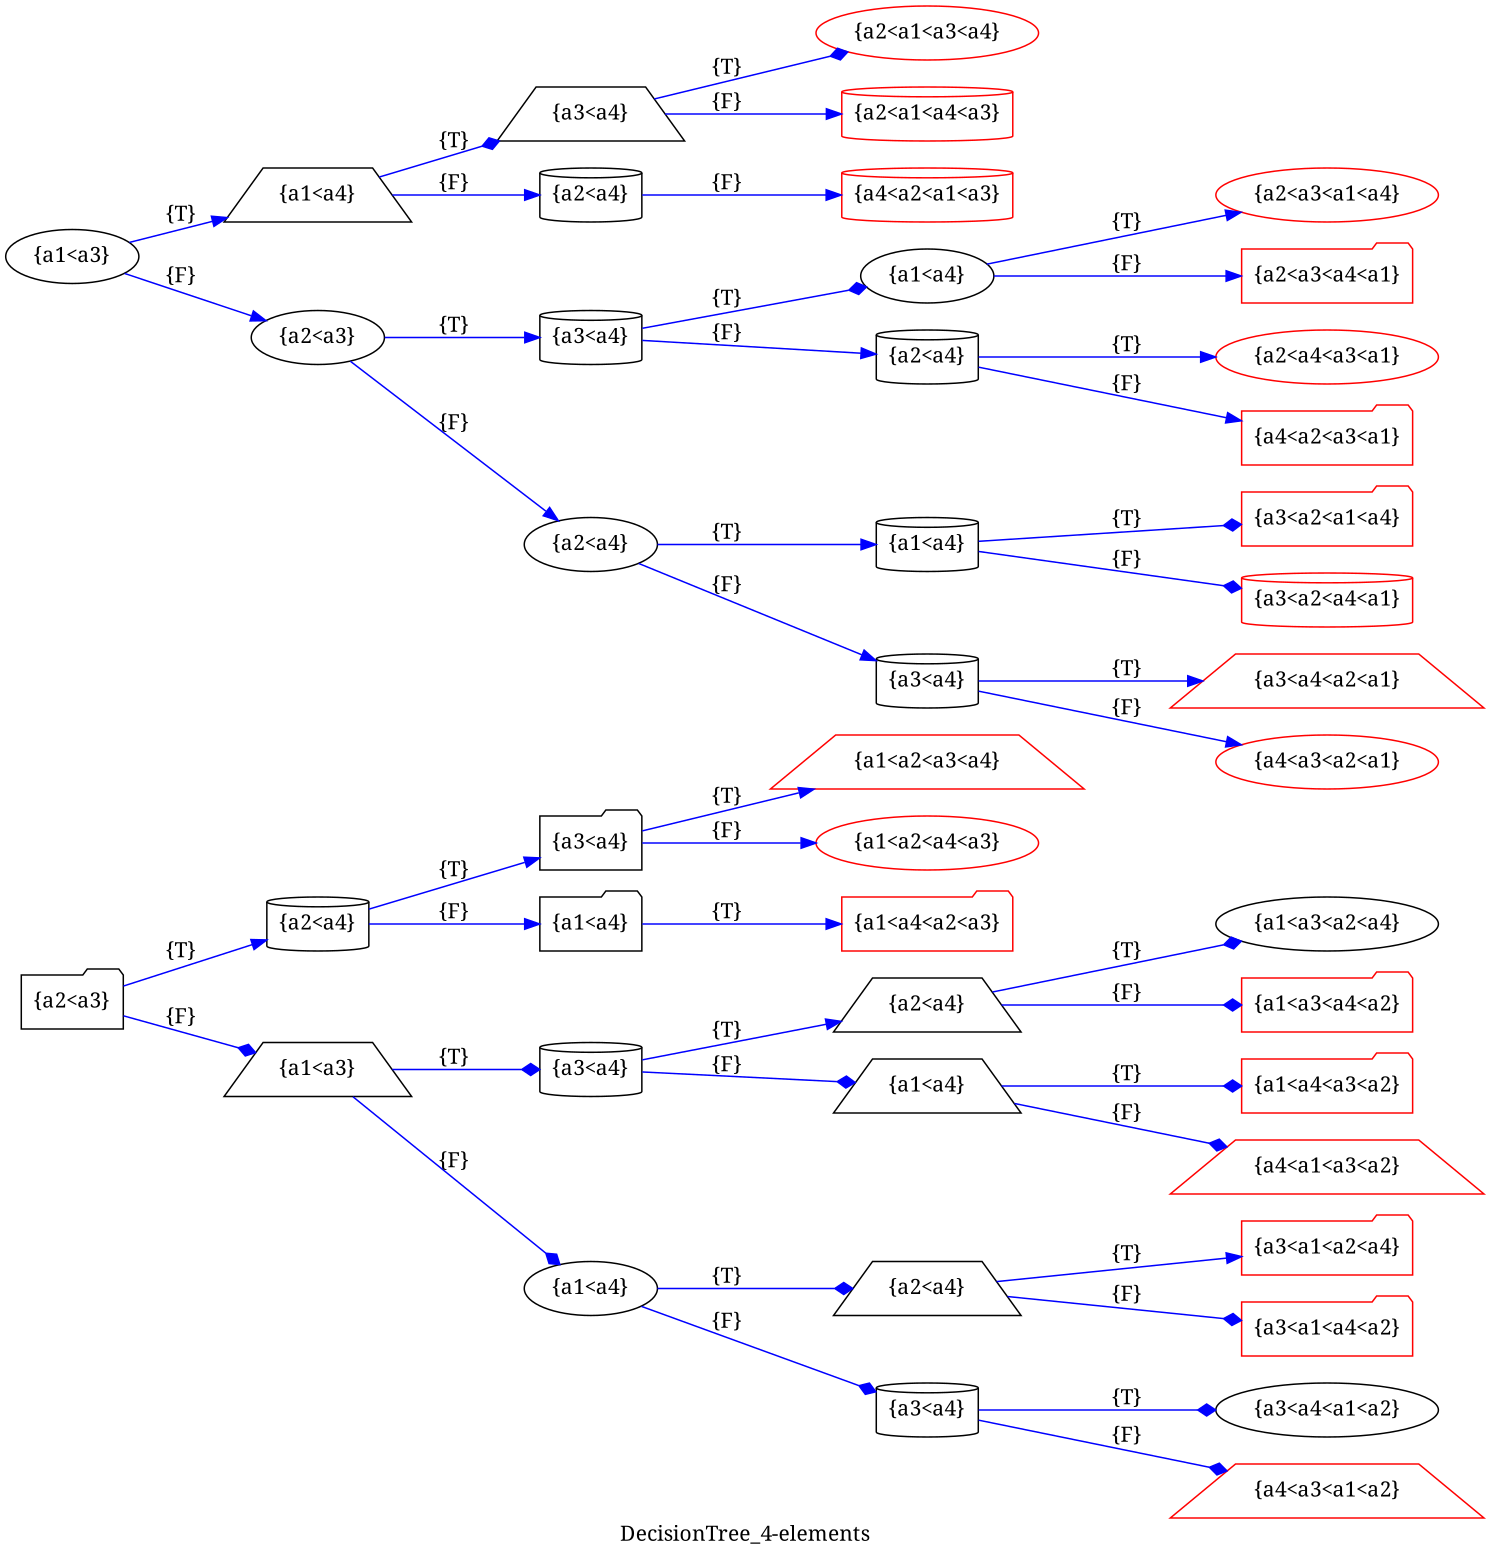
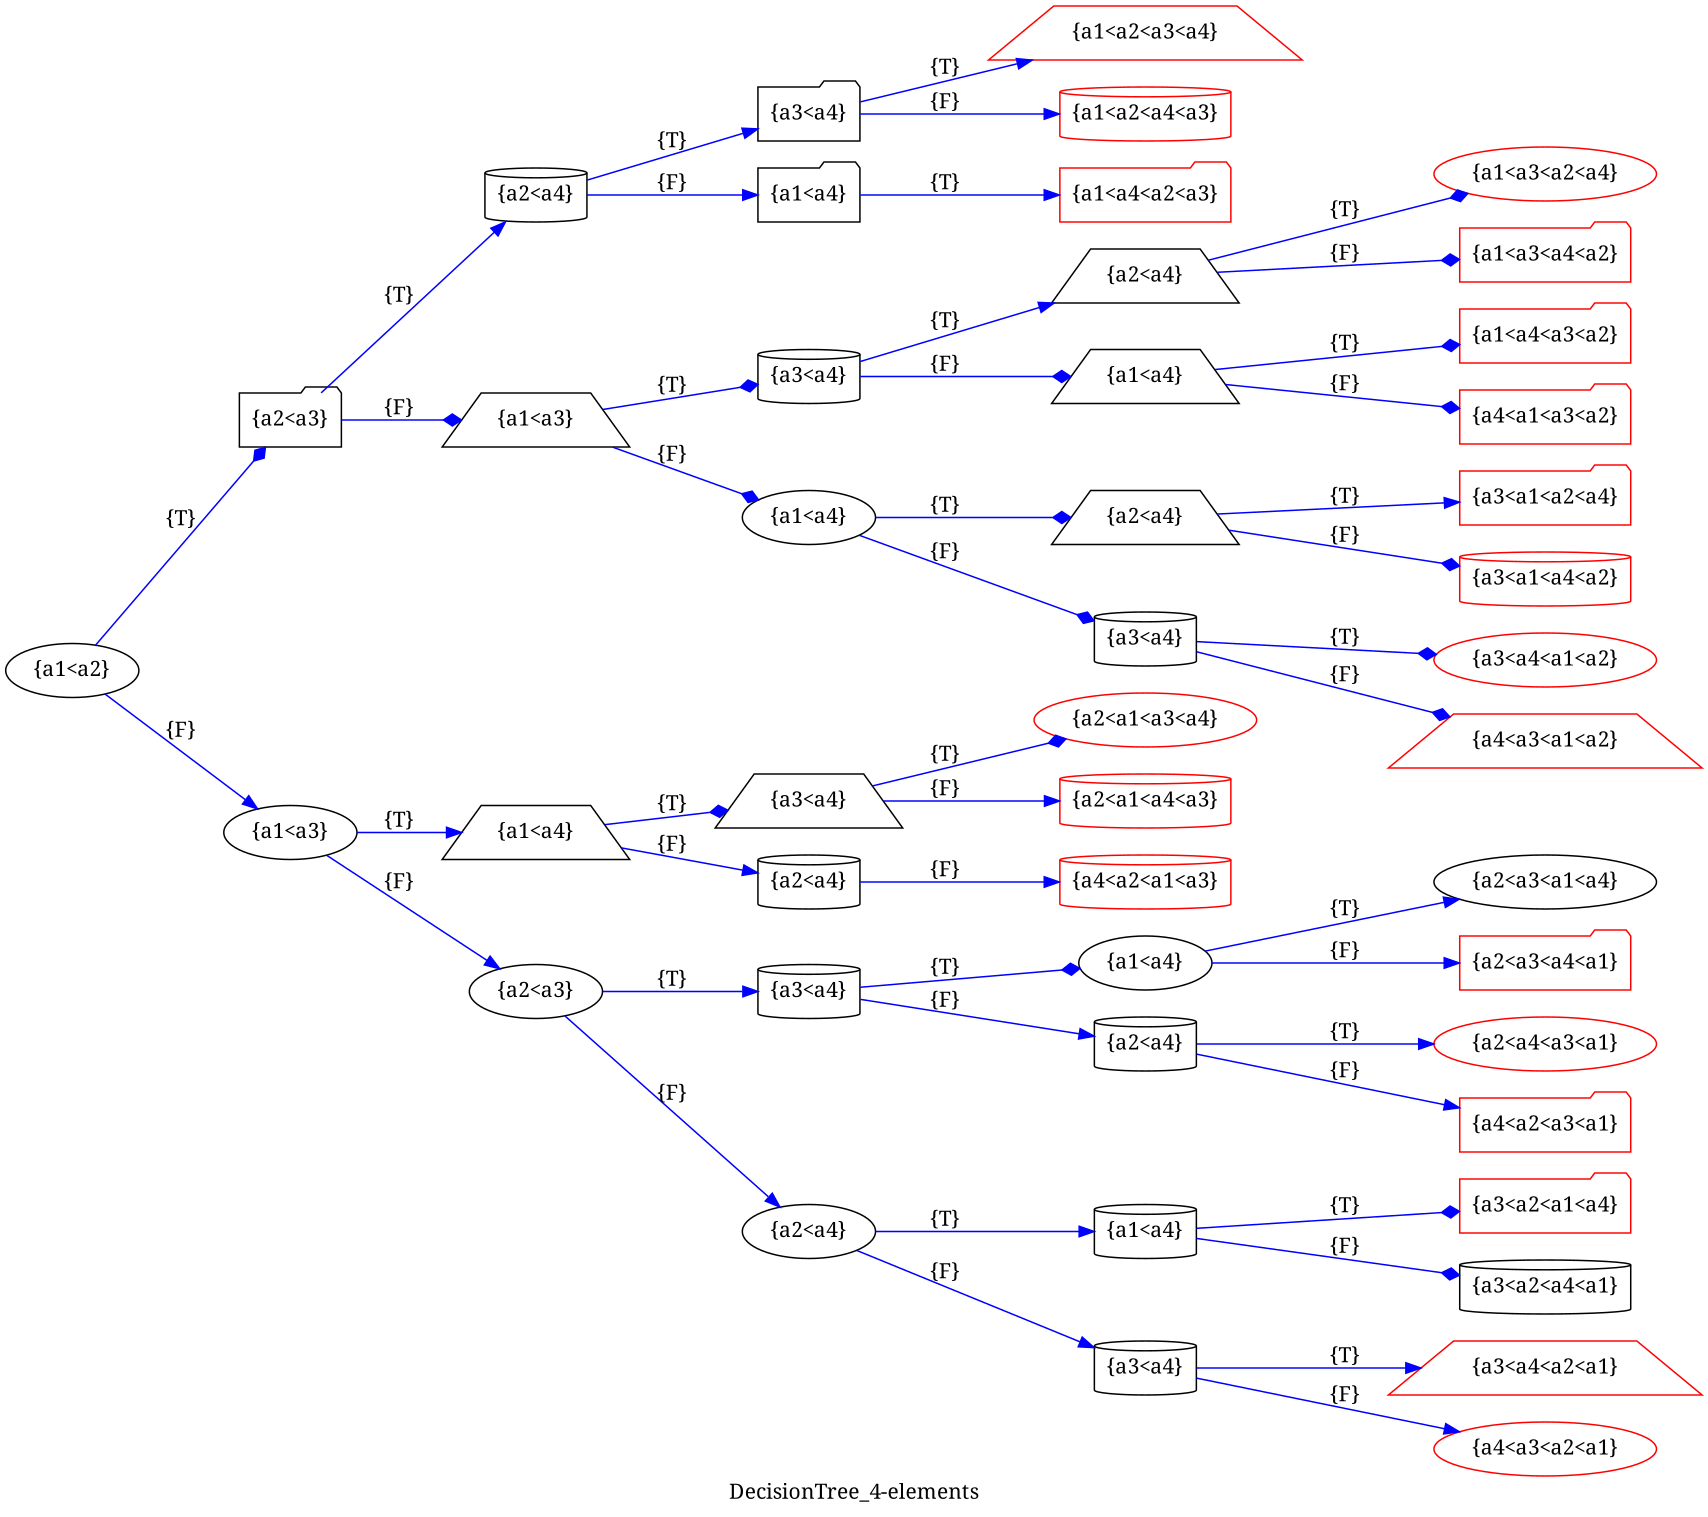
(1327, 195) -> (1545, 882)
(1327, 600) -> (1545, 1287)
none -> (72, 670)
(927, 843) -> (1145, 114)
(1327, 924) -> (1545, 174)
(1327, 1167) -> (1545, 417)
(1327, 1329) -> (1545, 579)
(1327, 1410) -> (1545, 660)
